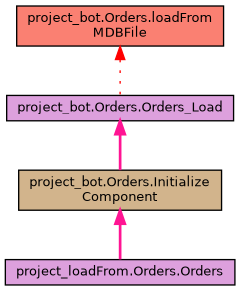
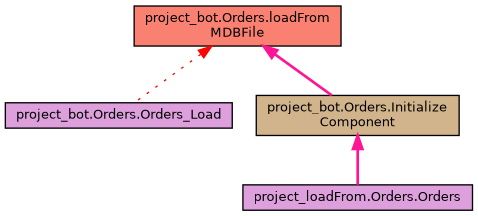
(120, 152) -> (303, 75)
